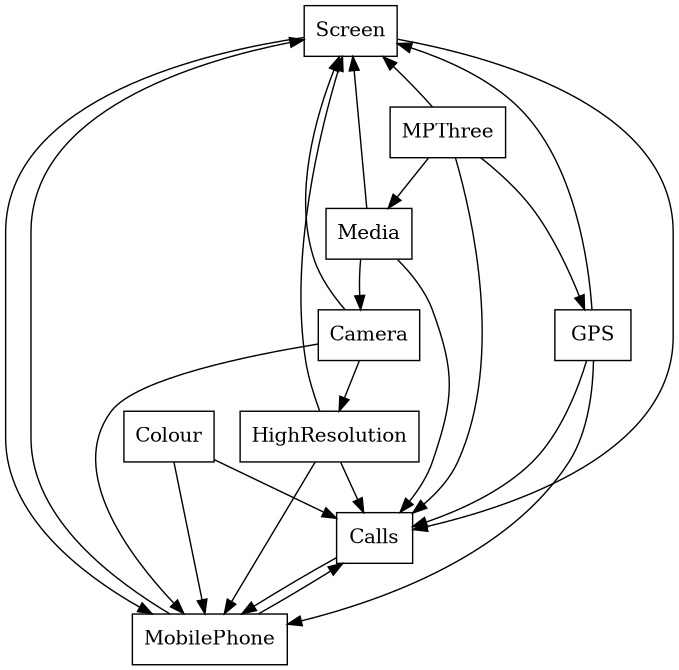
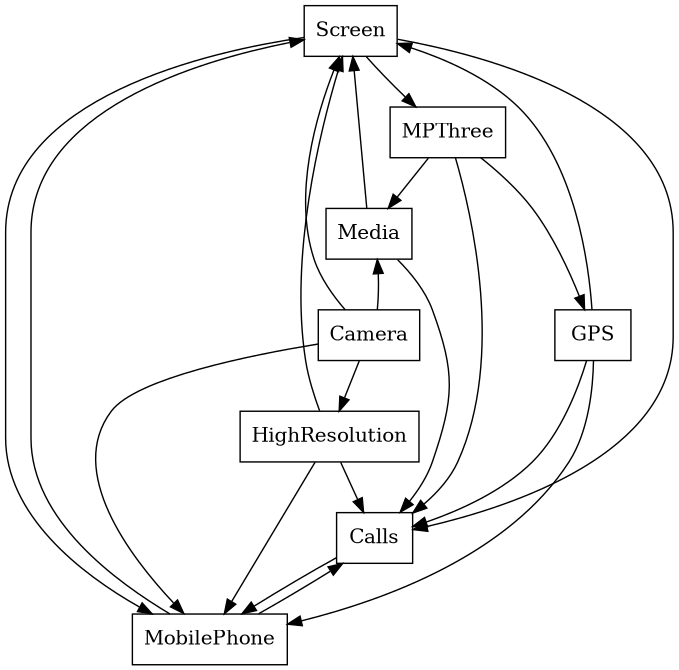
(413, 86) -> (385, 77)
(360, 278) -> (378, 292)
(169, 437) -> none
